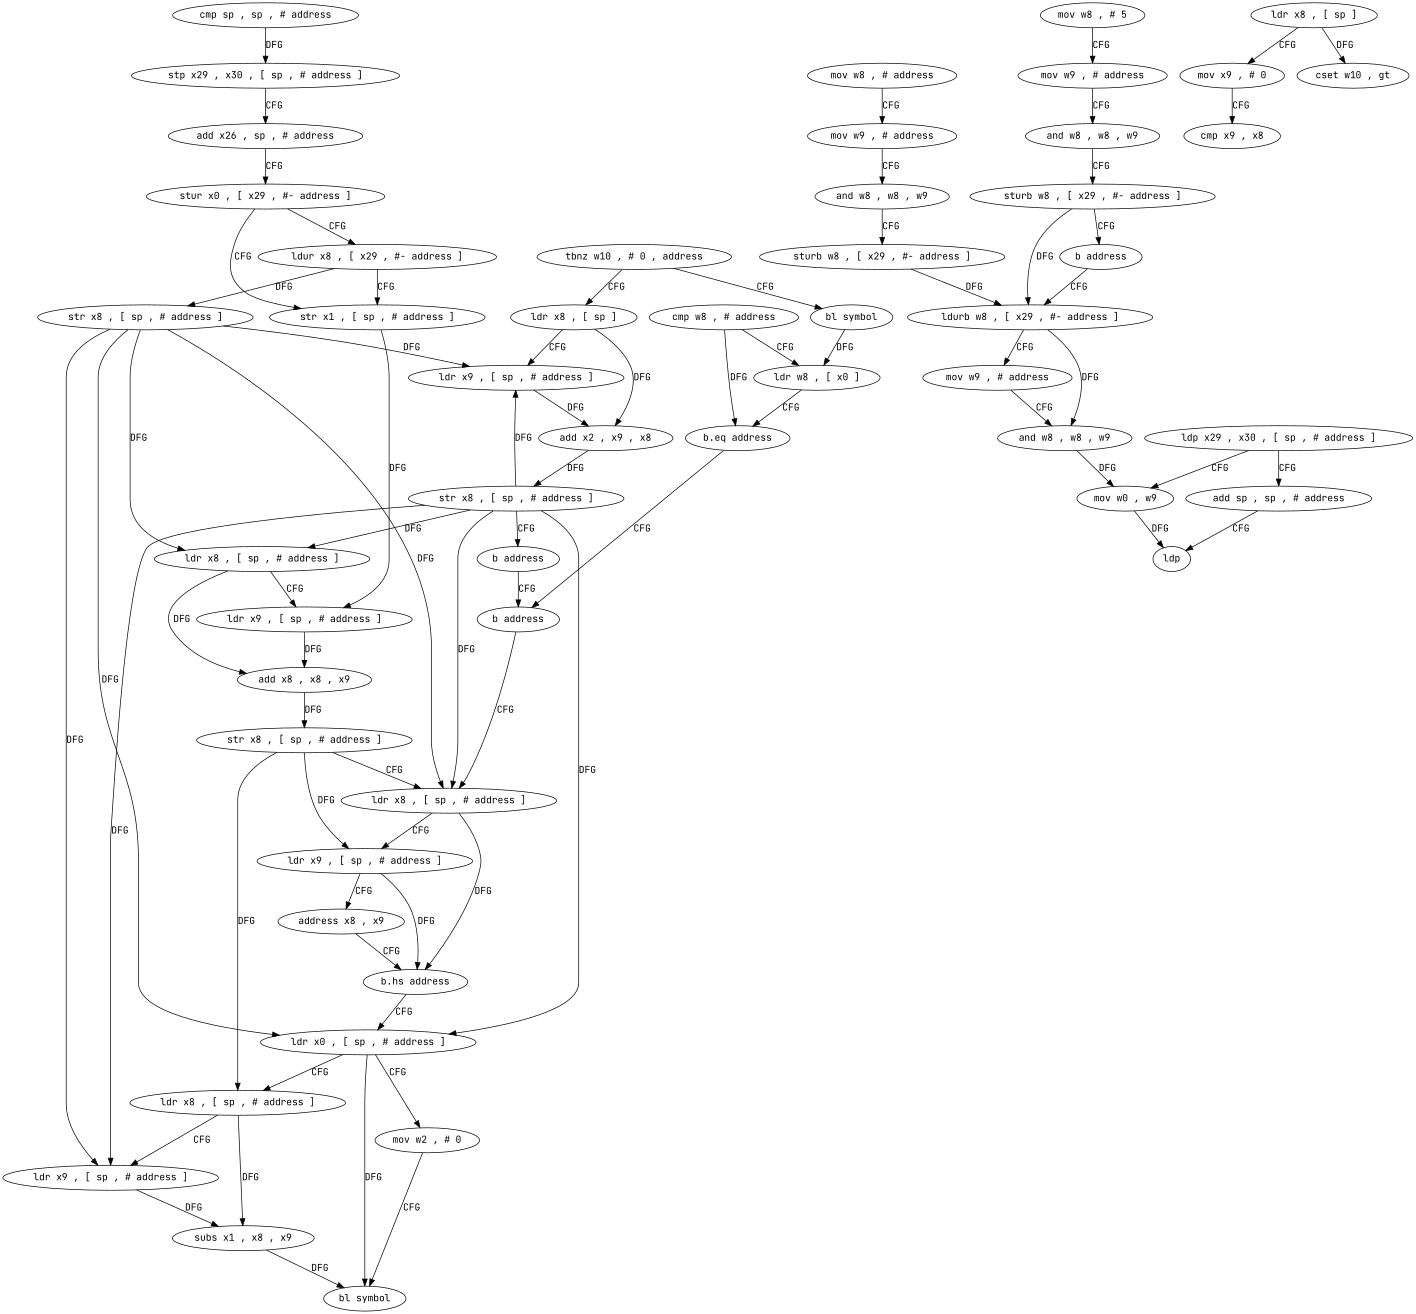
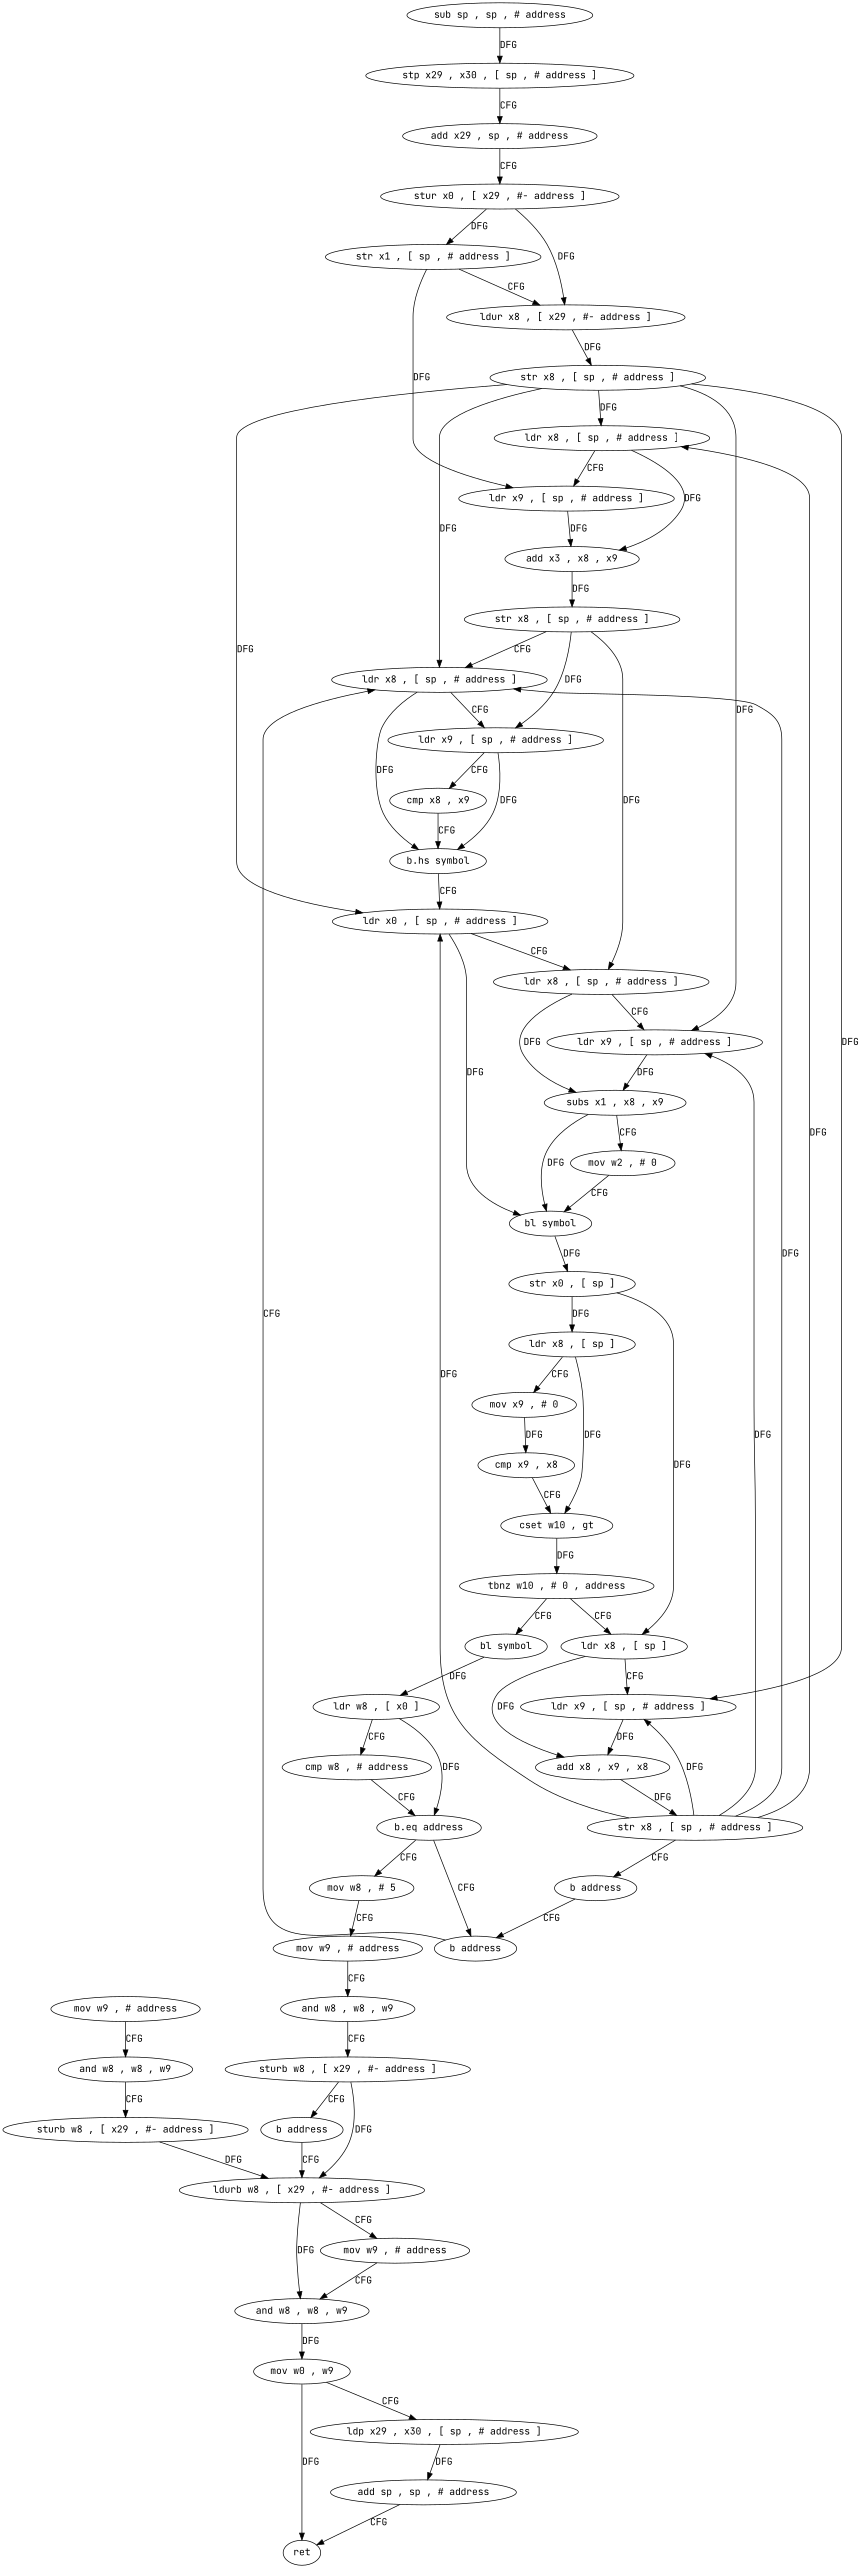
(266, 15) -> (500, 15)
(882, 76) -> none
(1241, 106) -> (534, 1435)
(266, 136) -> (500, 136)
(337, 227) -> (566, 257)
(243, 257) -> (479, 227)
(377, 284) -> (496, 286)
(767, 346) -> (368, 1734)
(739, 378) -> (406, 1798)
(791, 408) -> (451, 1767)
(606, 438) -> (603, 1767)
(1203, 468) -> (368, 2400)
(1287, 468) -> (444, 2462)
(1172, 559) -> (302, 2553)
(304, 680) -> (572, 559)
(341, 922) -> (438, 801)
(416, 982) -> (438, 861)
(396, 1088) -> (618, 1130)
none -> (572, 1284)
none -> (540, 1492)
none -> (557, 1552)
none -> (398, 1856)
